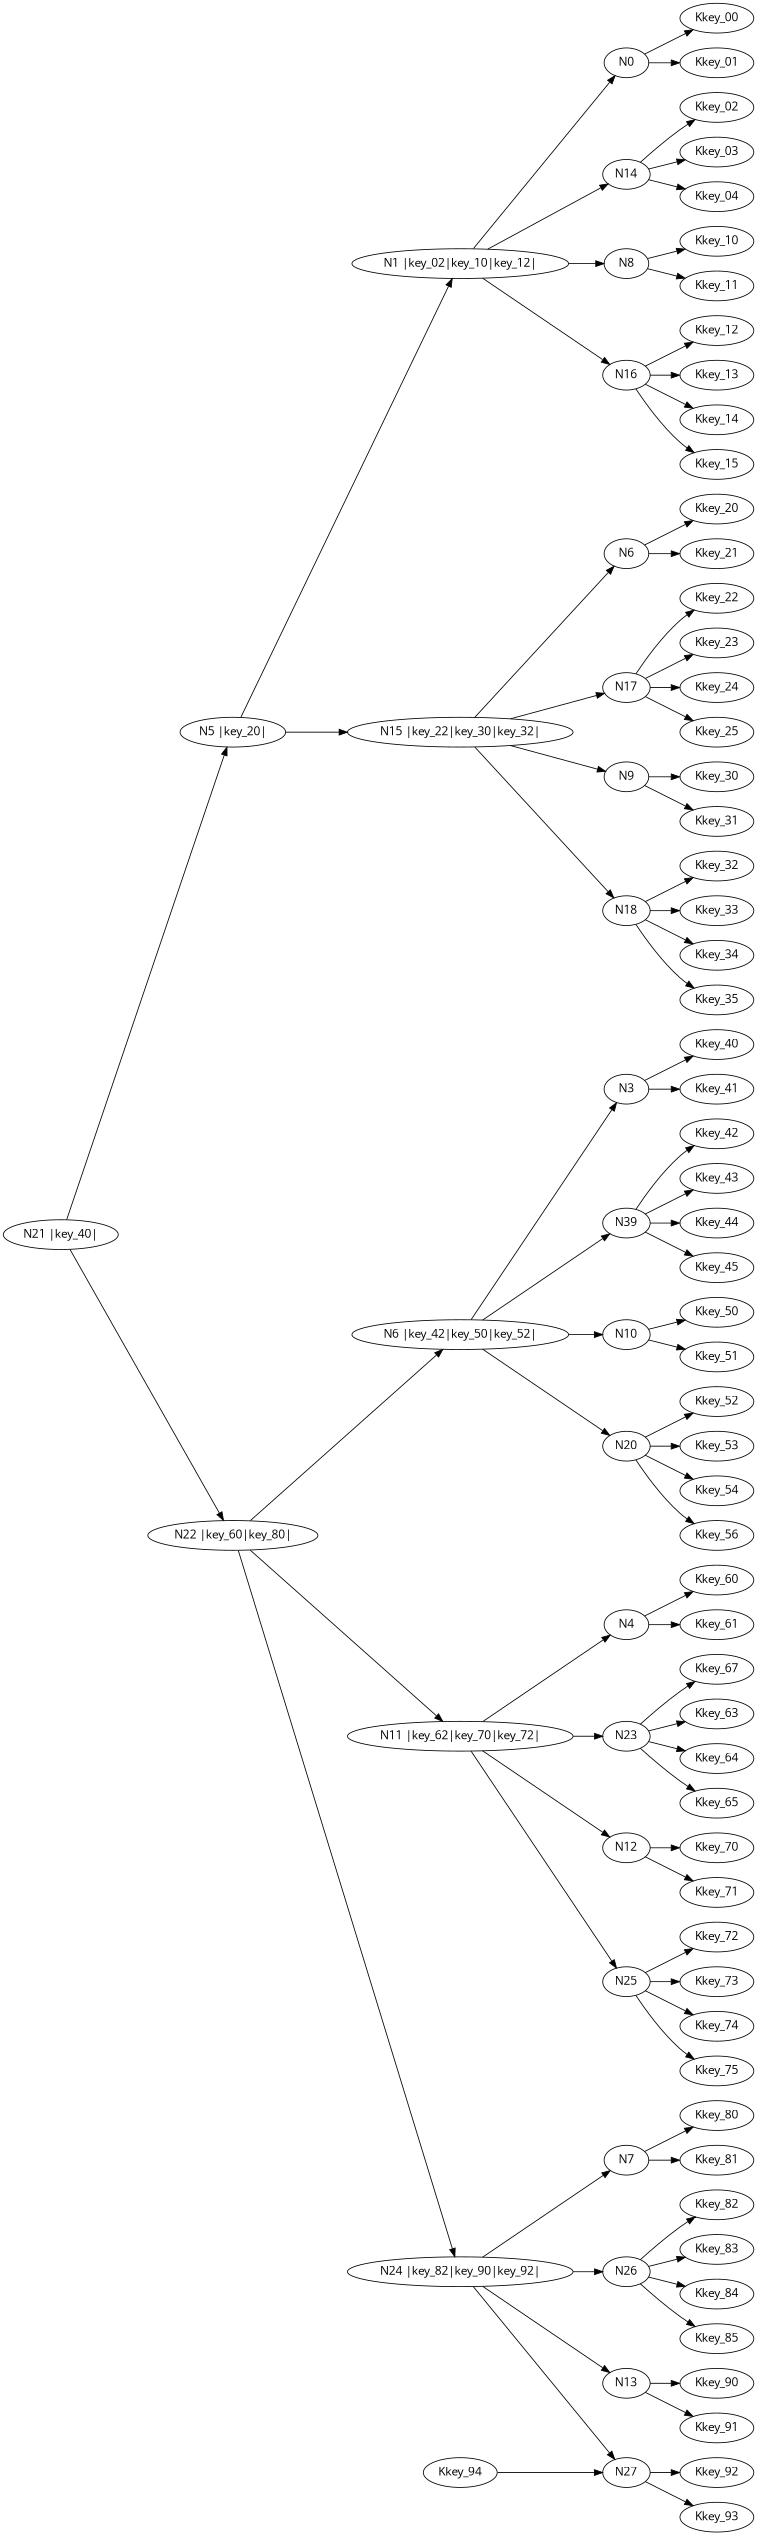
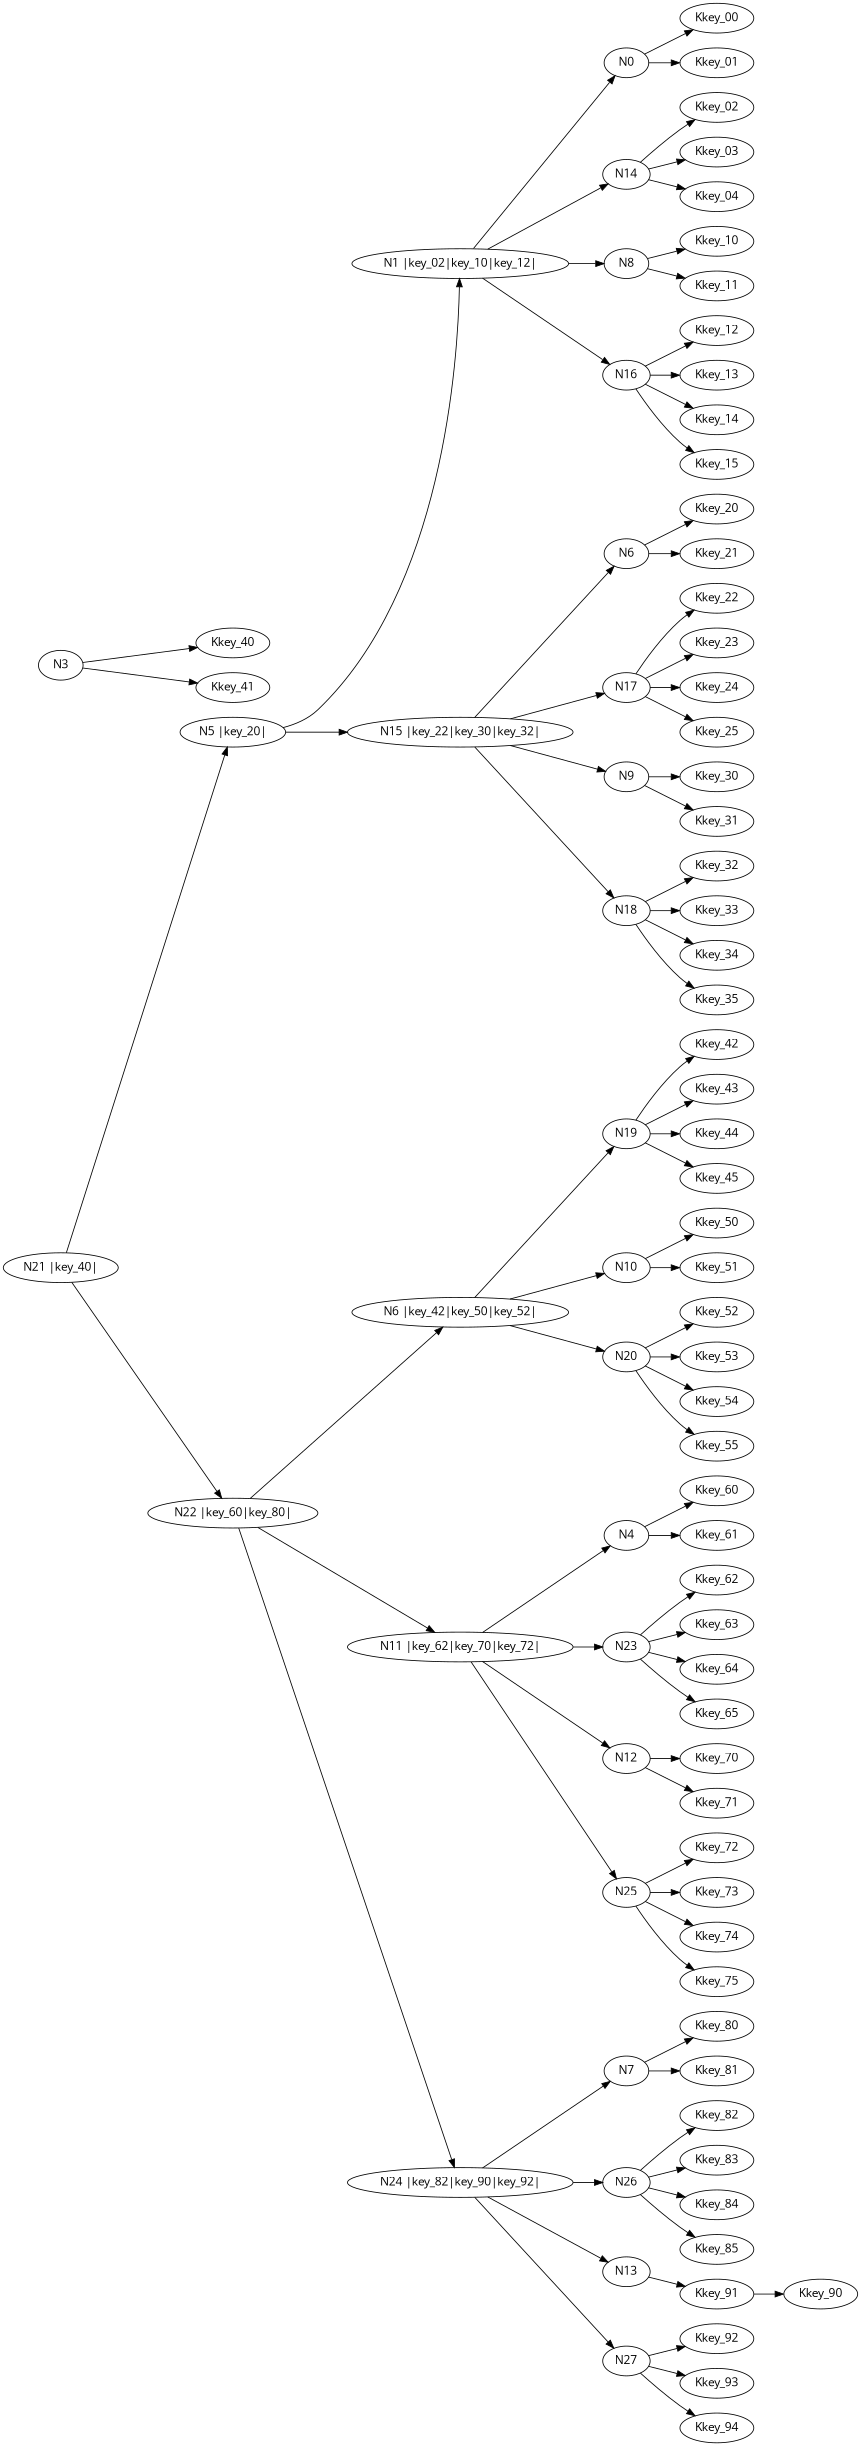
(541, 1215) -> none
(626, 1223) -> (626, 1134)
(717, 1535) -> (717, 1446)
(717, 1669) -> (717, 1580)
(661, 2383) -> (764, 2294)
(546, 2473) -> (664, 2393)
